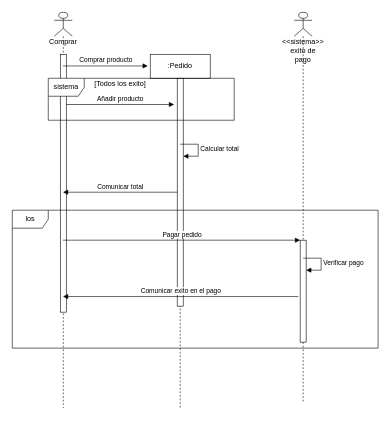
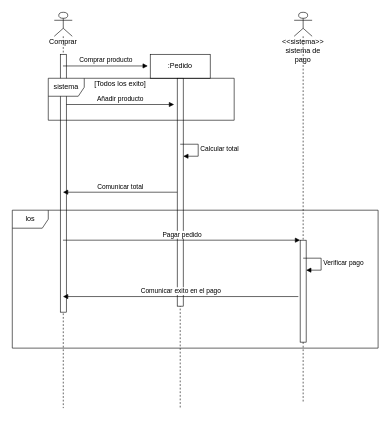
(303, 64) -> (303, 68)
